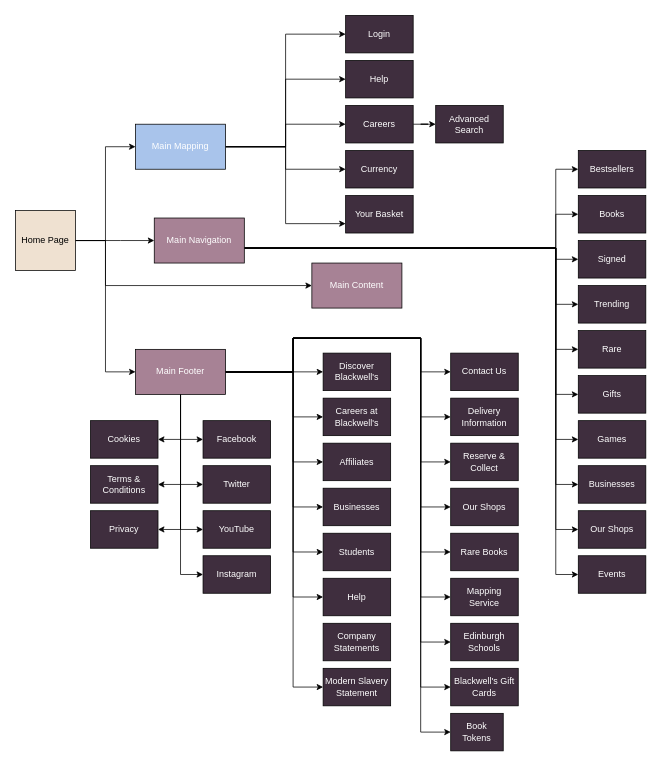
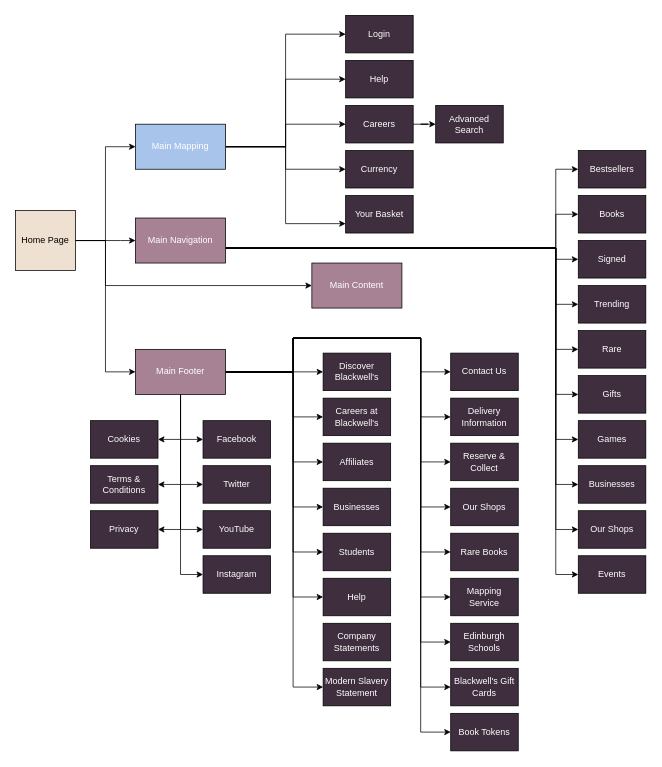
(199, 240) -> (180, 240)
(477, 732) -> (484, 732)
